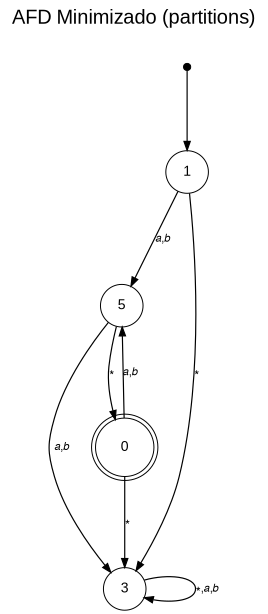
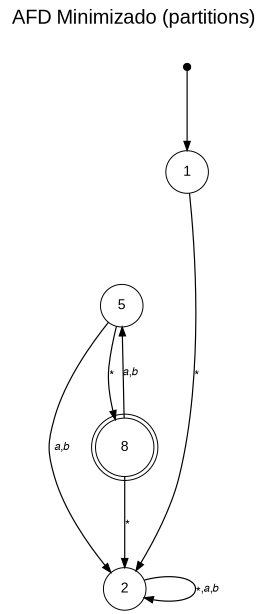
(157, 235) -> none
(125, 447) -> (125, 447)
(125, 589) -> (125, 589)
